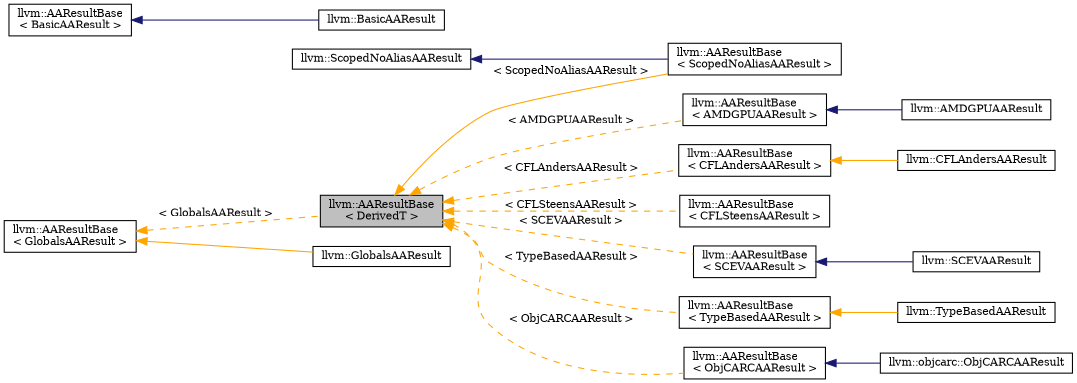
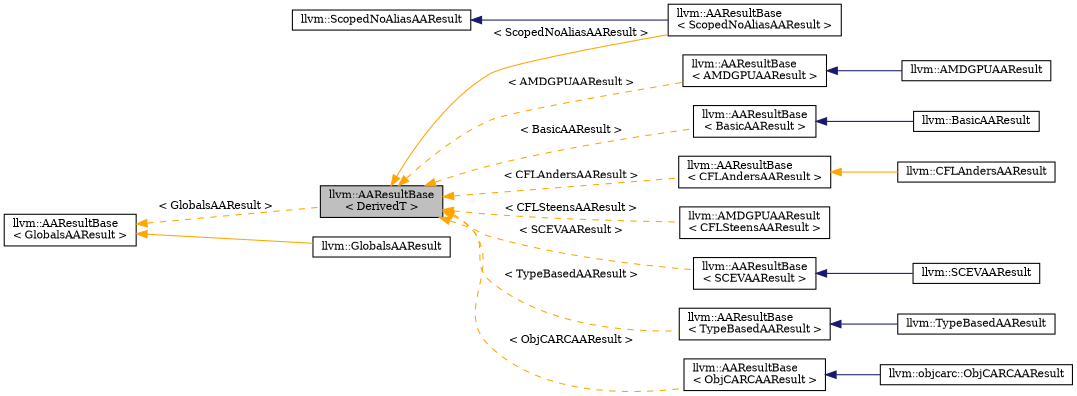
none -> (563, 150)
(755, 211) -> (755, 223)
(869, 312) -> (869, 324)
